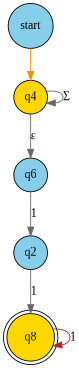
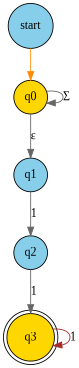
(31, 97) -> (31, 97)
(31, 175) -> (31, 175)
(31, 337) -> (31, 337)
